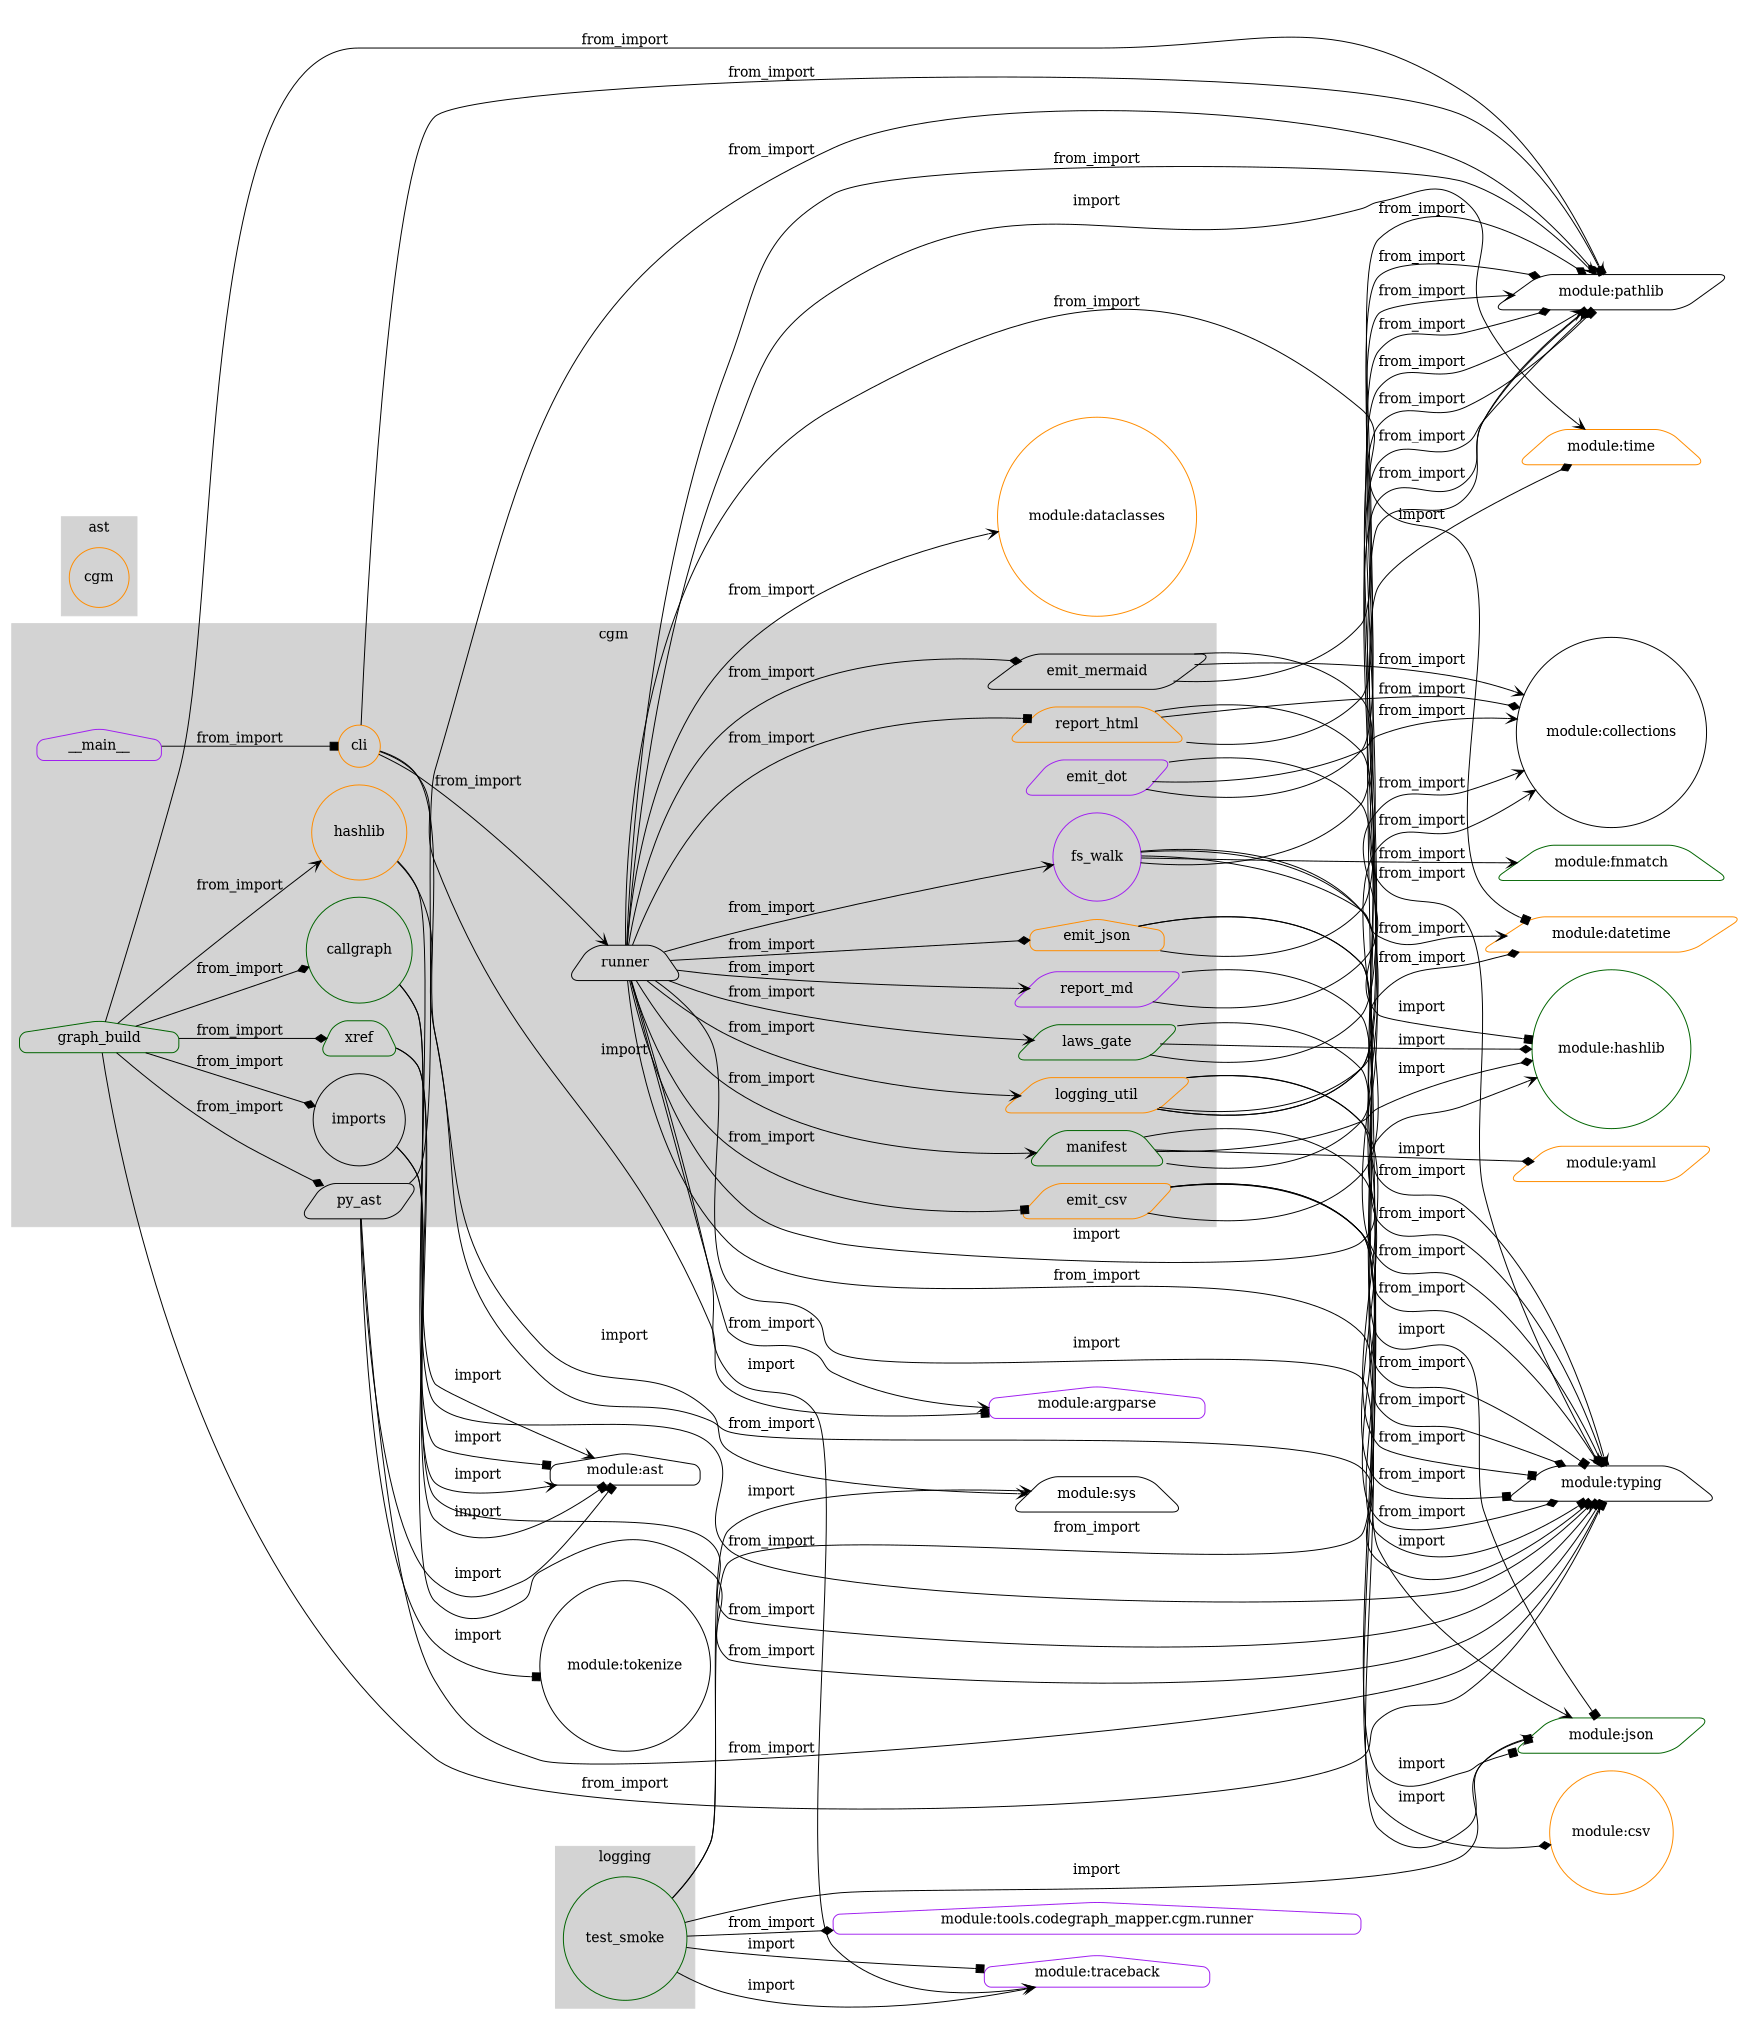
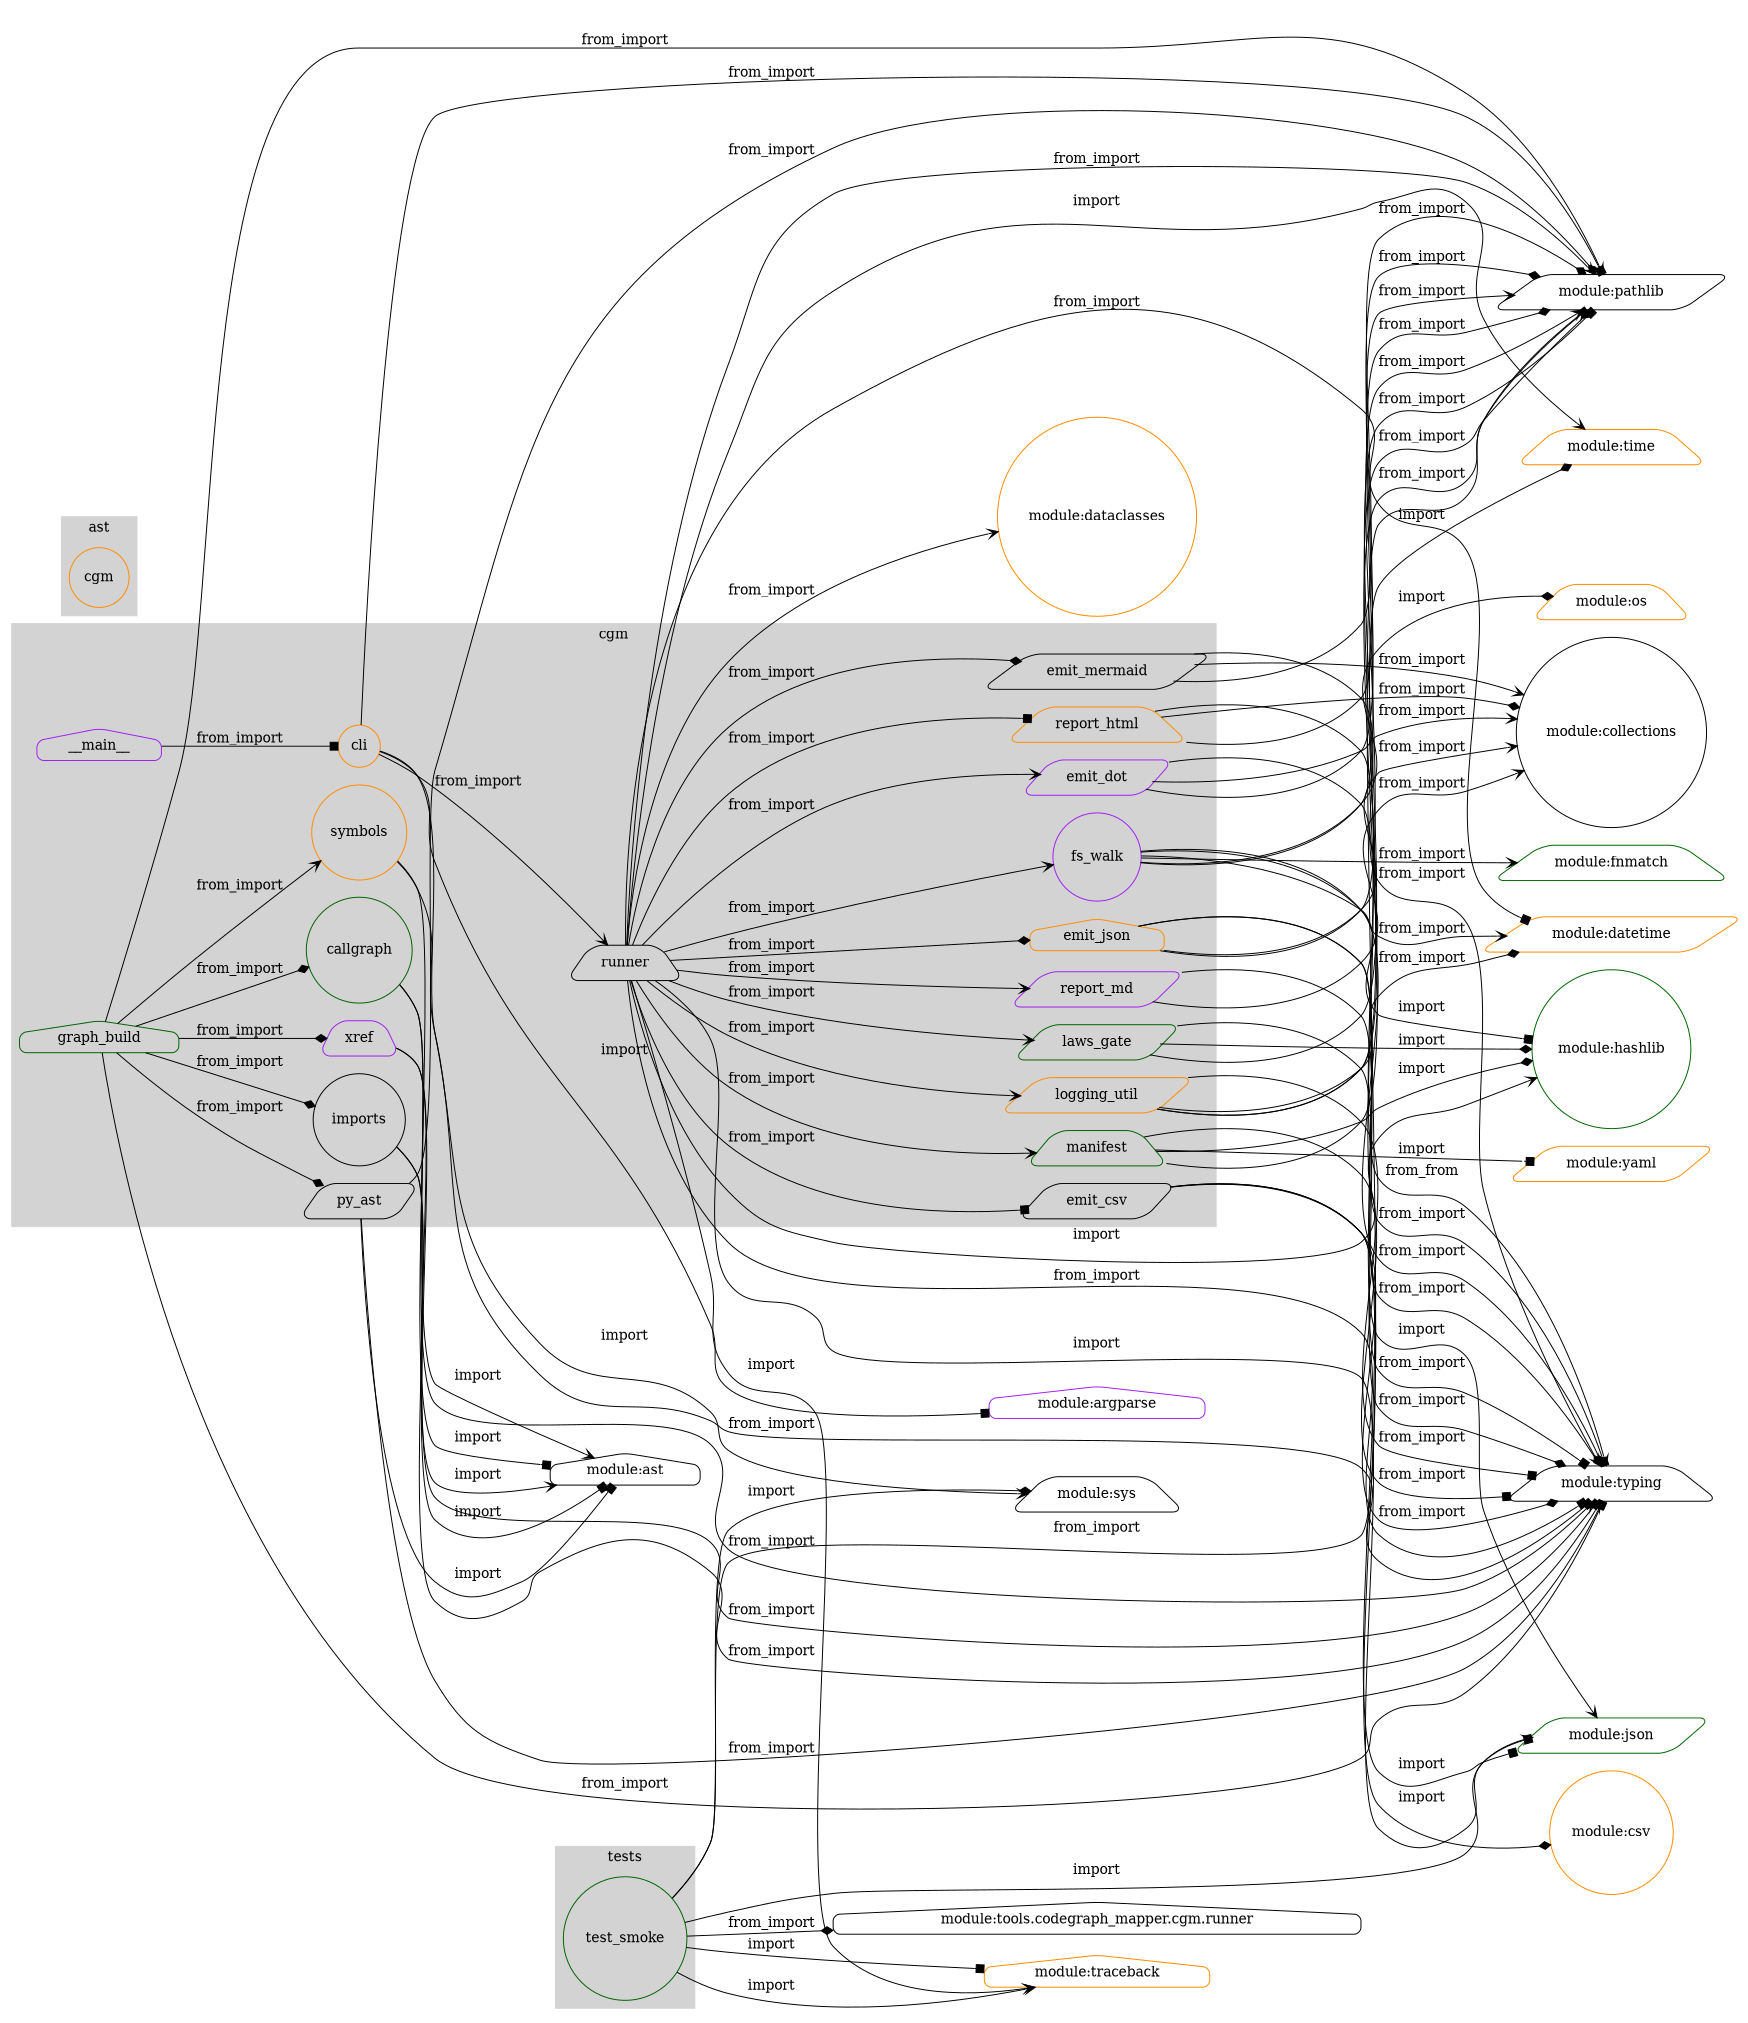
none -> (1611, 602)
(359, 832) -> (359, 832)
(1364, 935) -> (1388, 769)
(359, 1038) -> (359, 1038)
(1348, 1156) -> (1348, 1156)
(1422, 1171) -> (1422, 1171)
(1097, 1201) -> (1097, 1201)
(723, 1317) -> (816, 812)
(1391, 1346) -> (1391, 1346)
(736, 1526) -> (736, 1526)
(1396, 1578) -> none
(625, 1666) -> none
(625, 1858) -> (625, 1858)
(1097, 1920) -> (1097, 1920)
(1097, 1973) -> (1097, 1973)
